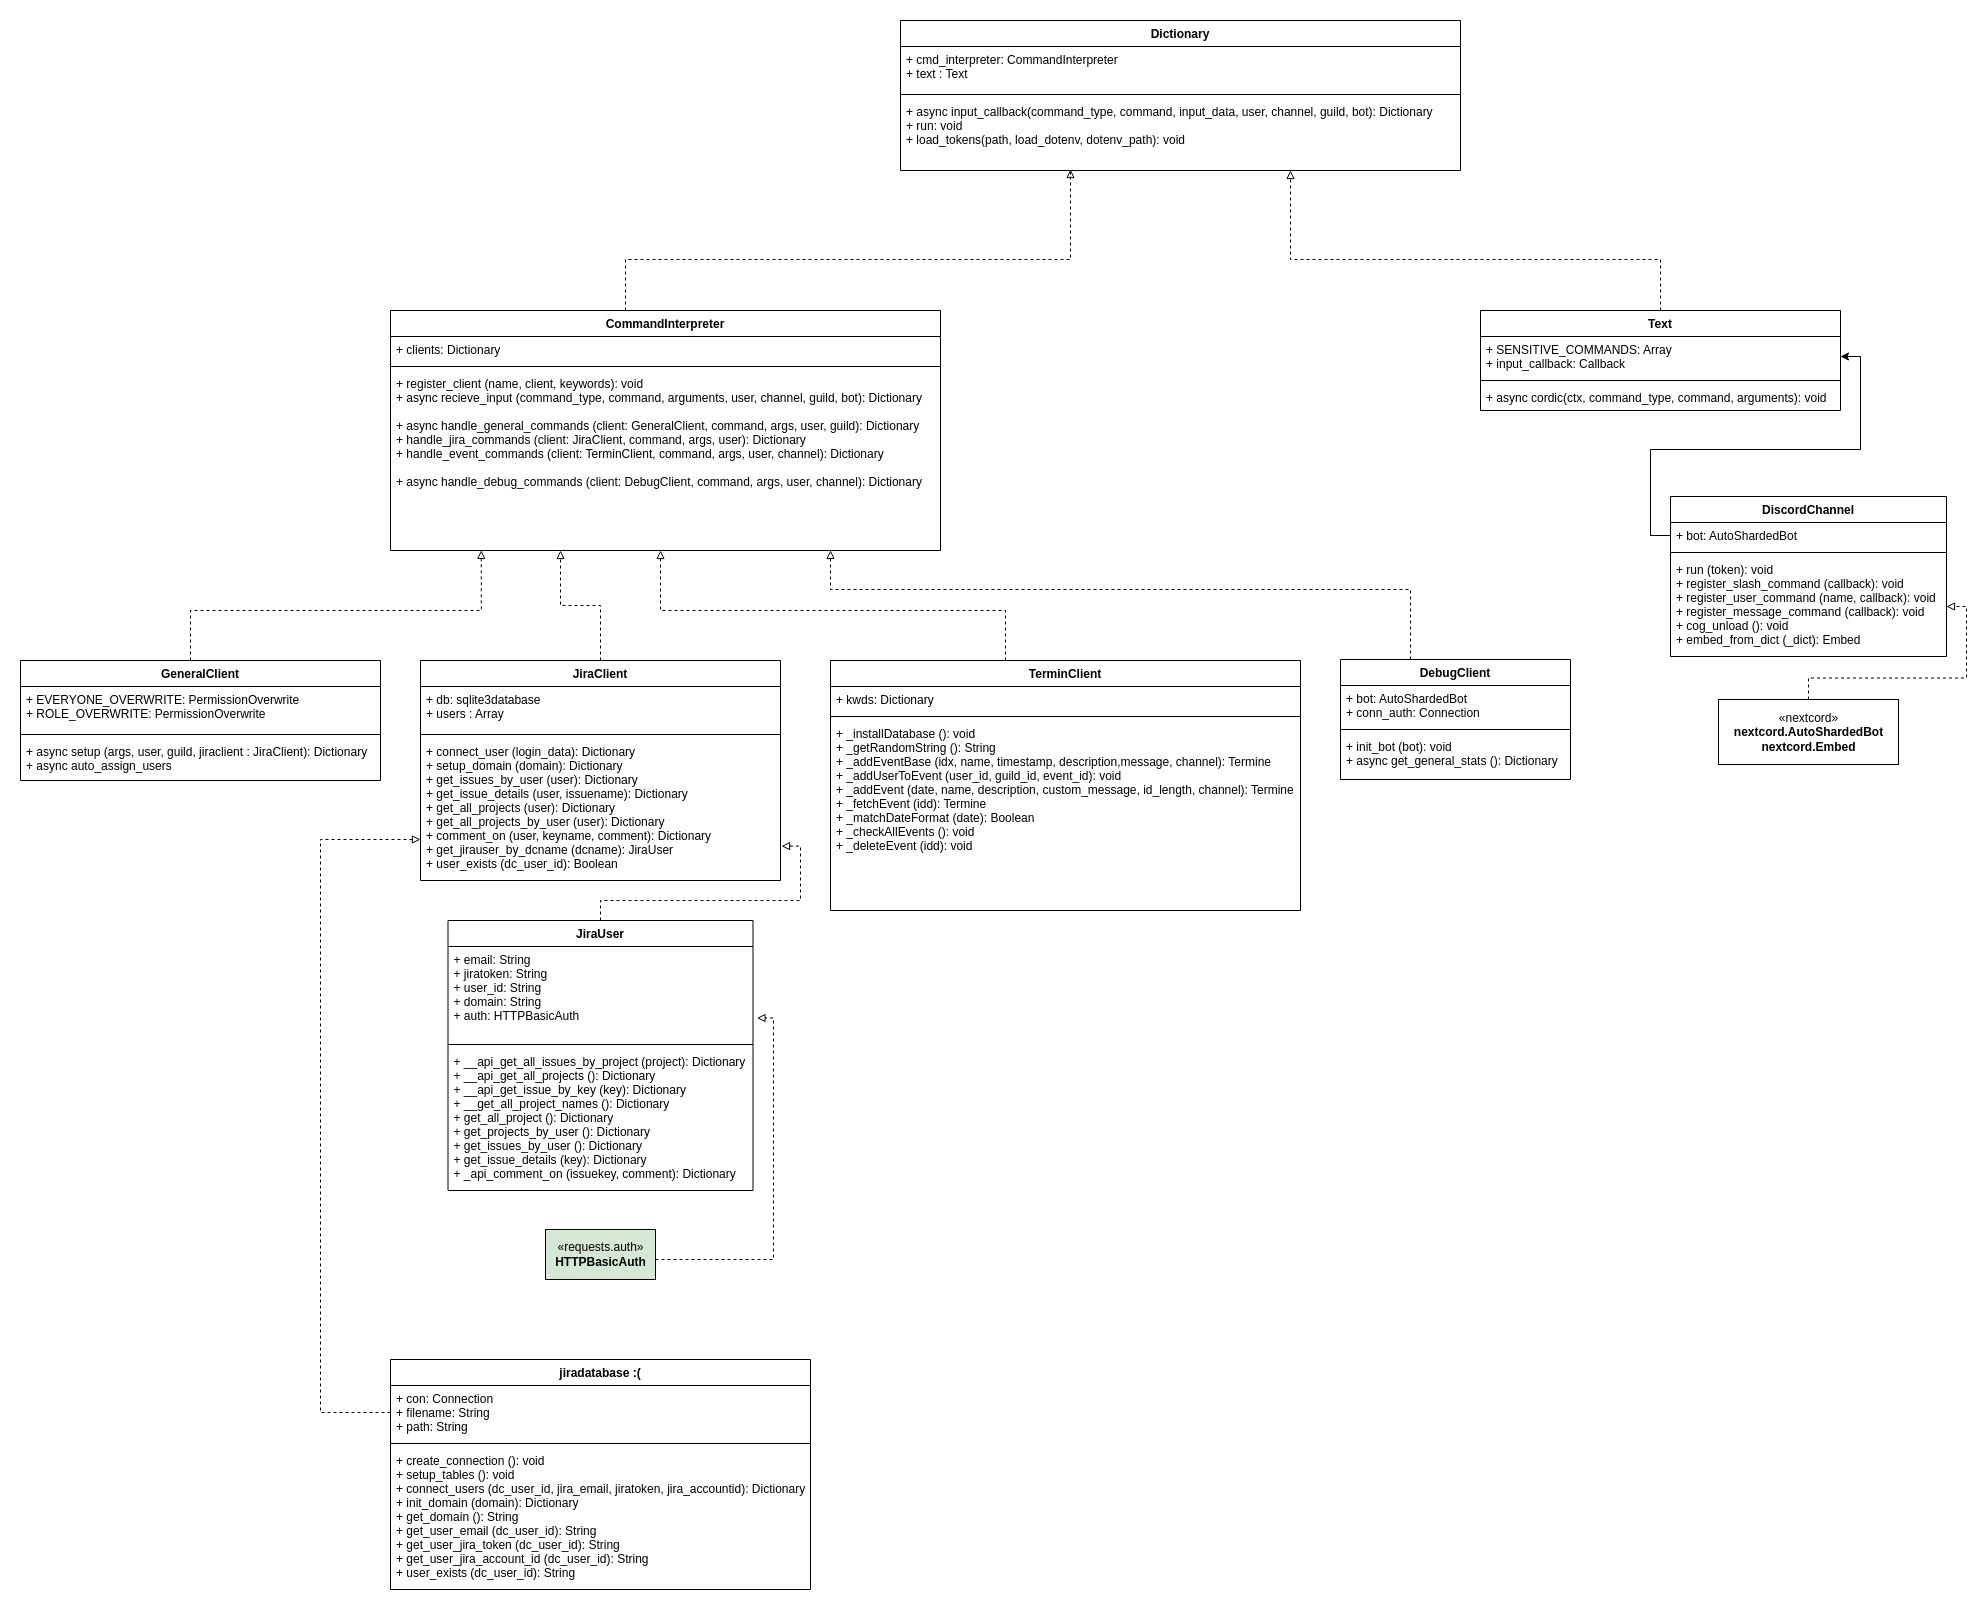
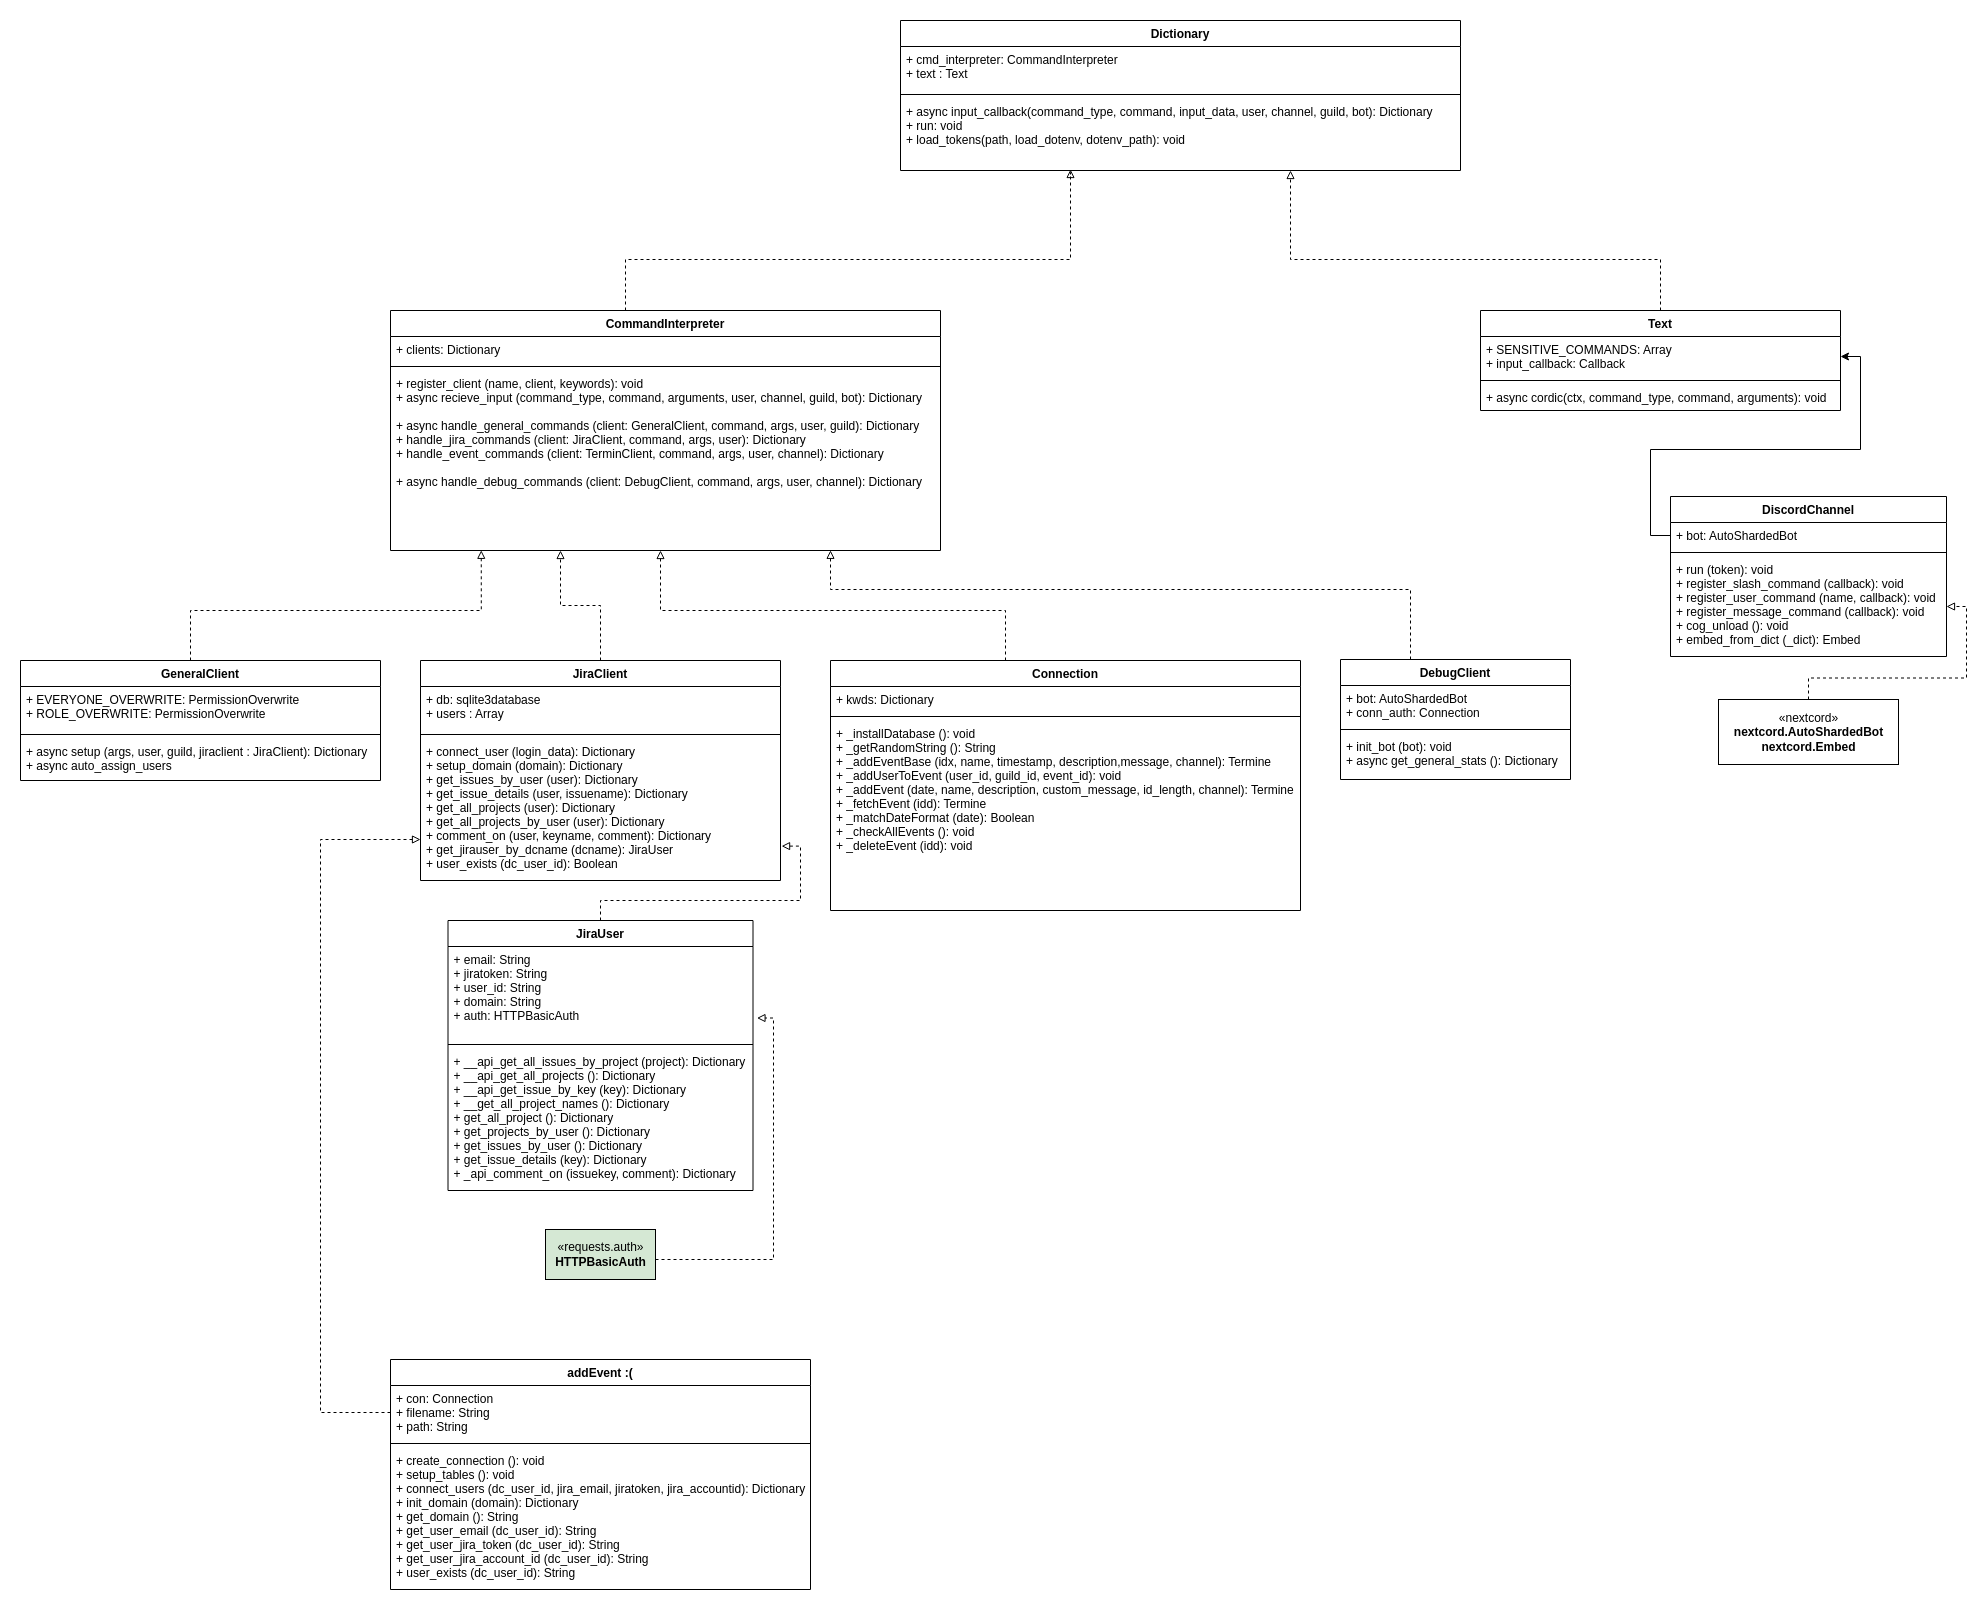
(1065, 674) -> (1065, 674)
(600, 1373) -> (600, 1373)
